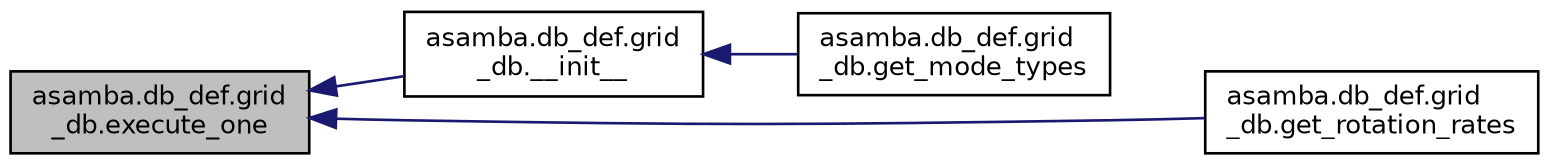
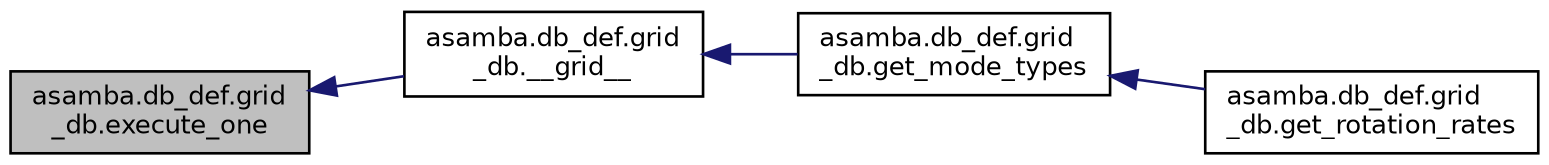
(554, 54) -> (554, 54)
(770, 124) -> (1171, 84)
